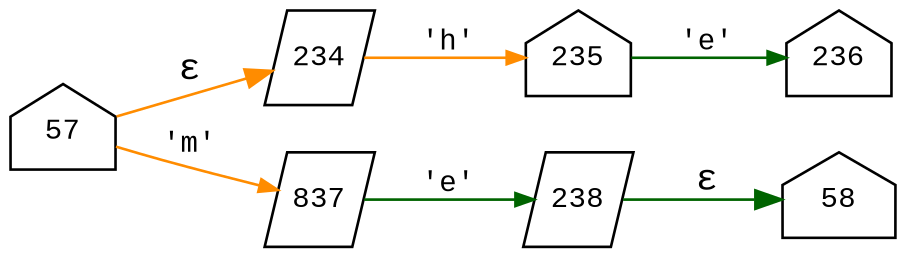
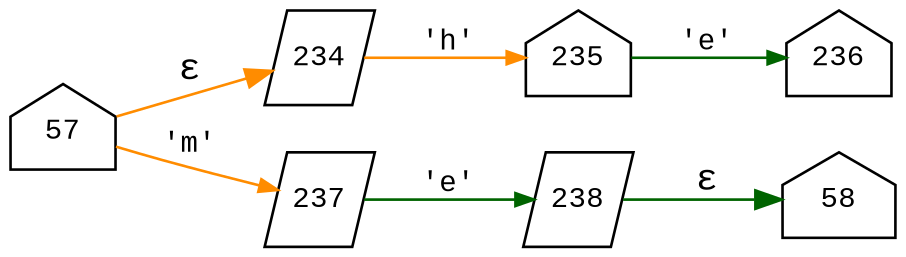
(320, 200) -> (320, 200)
